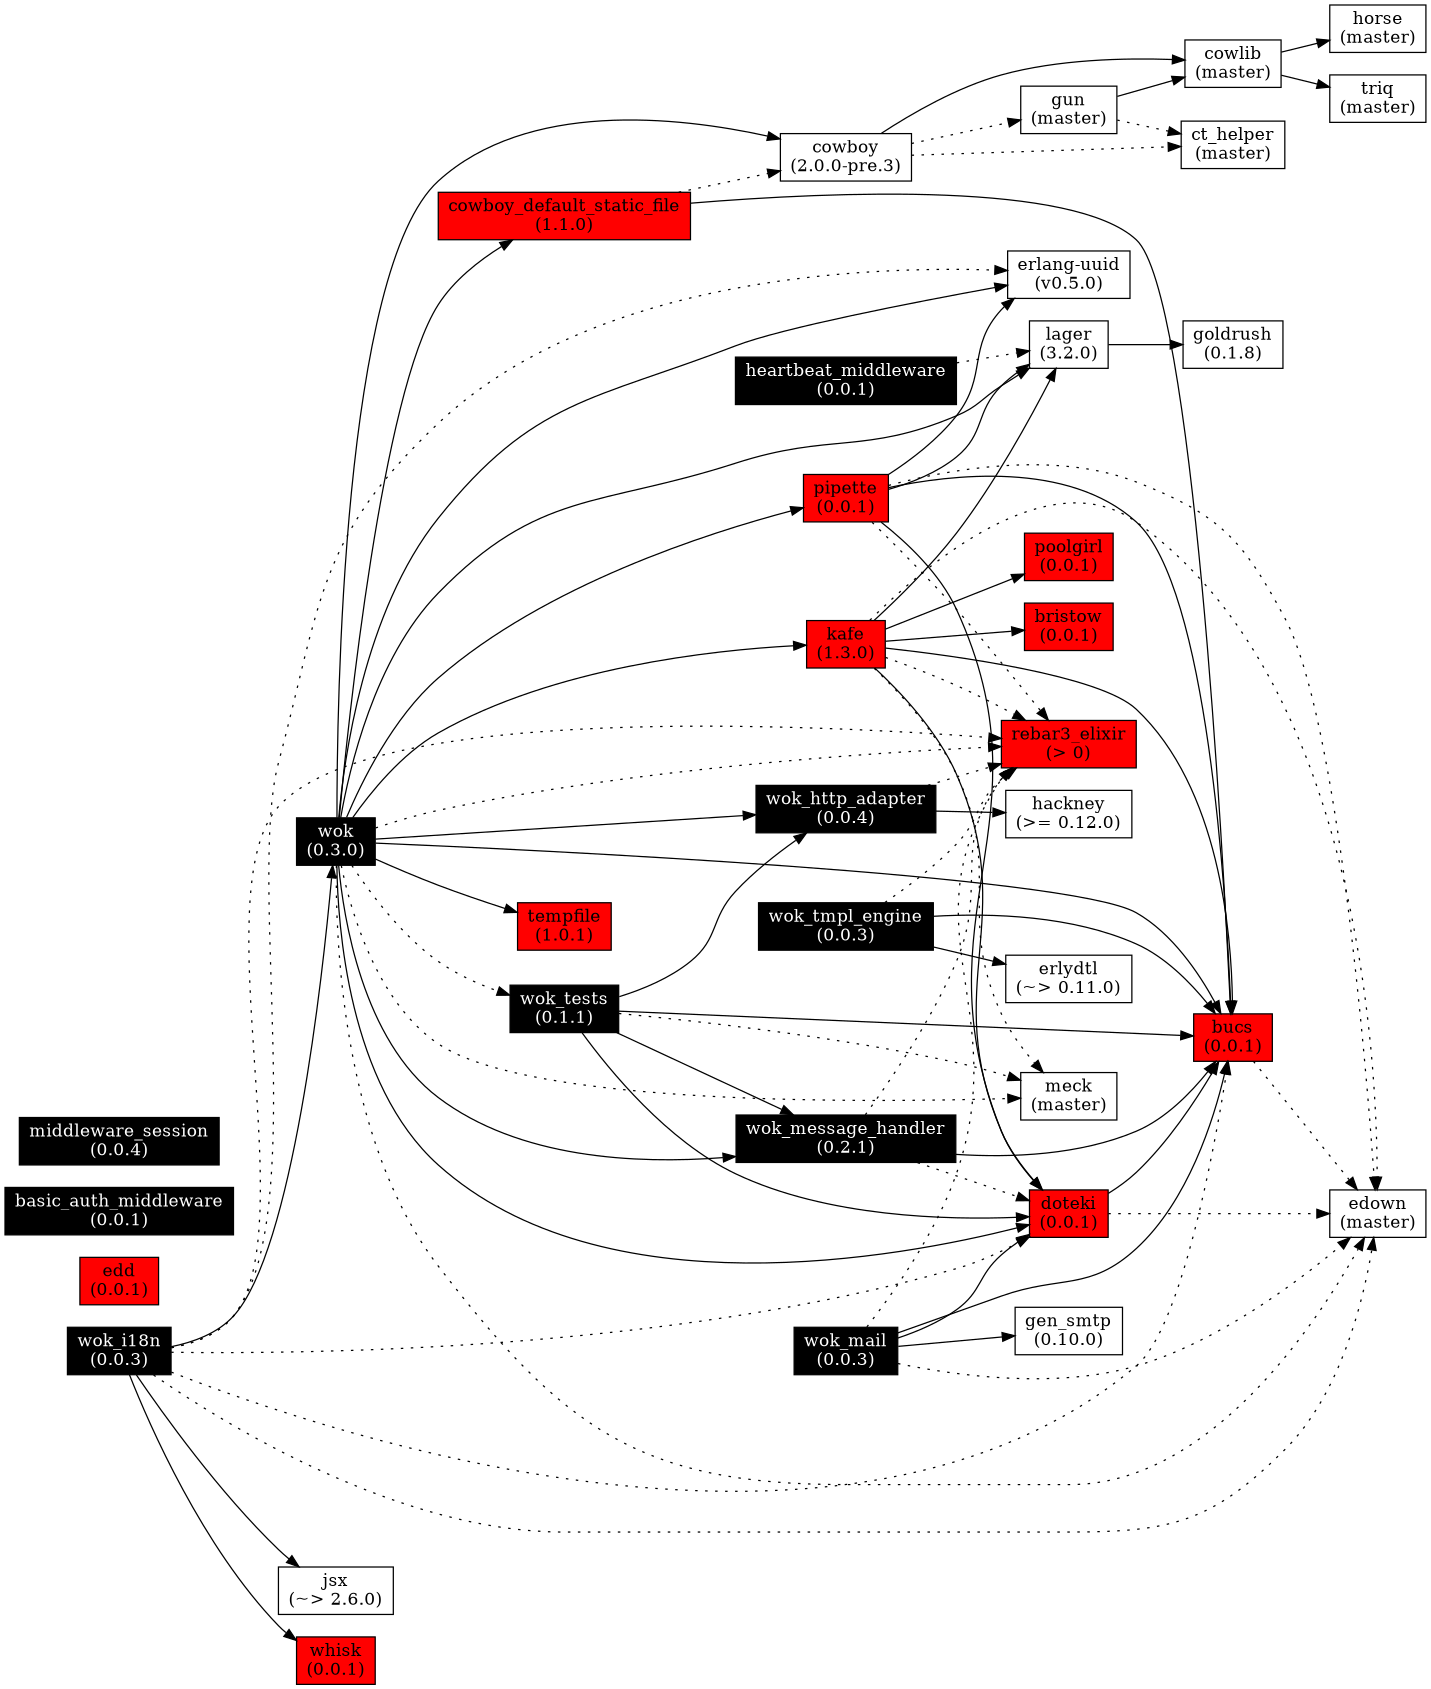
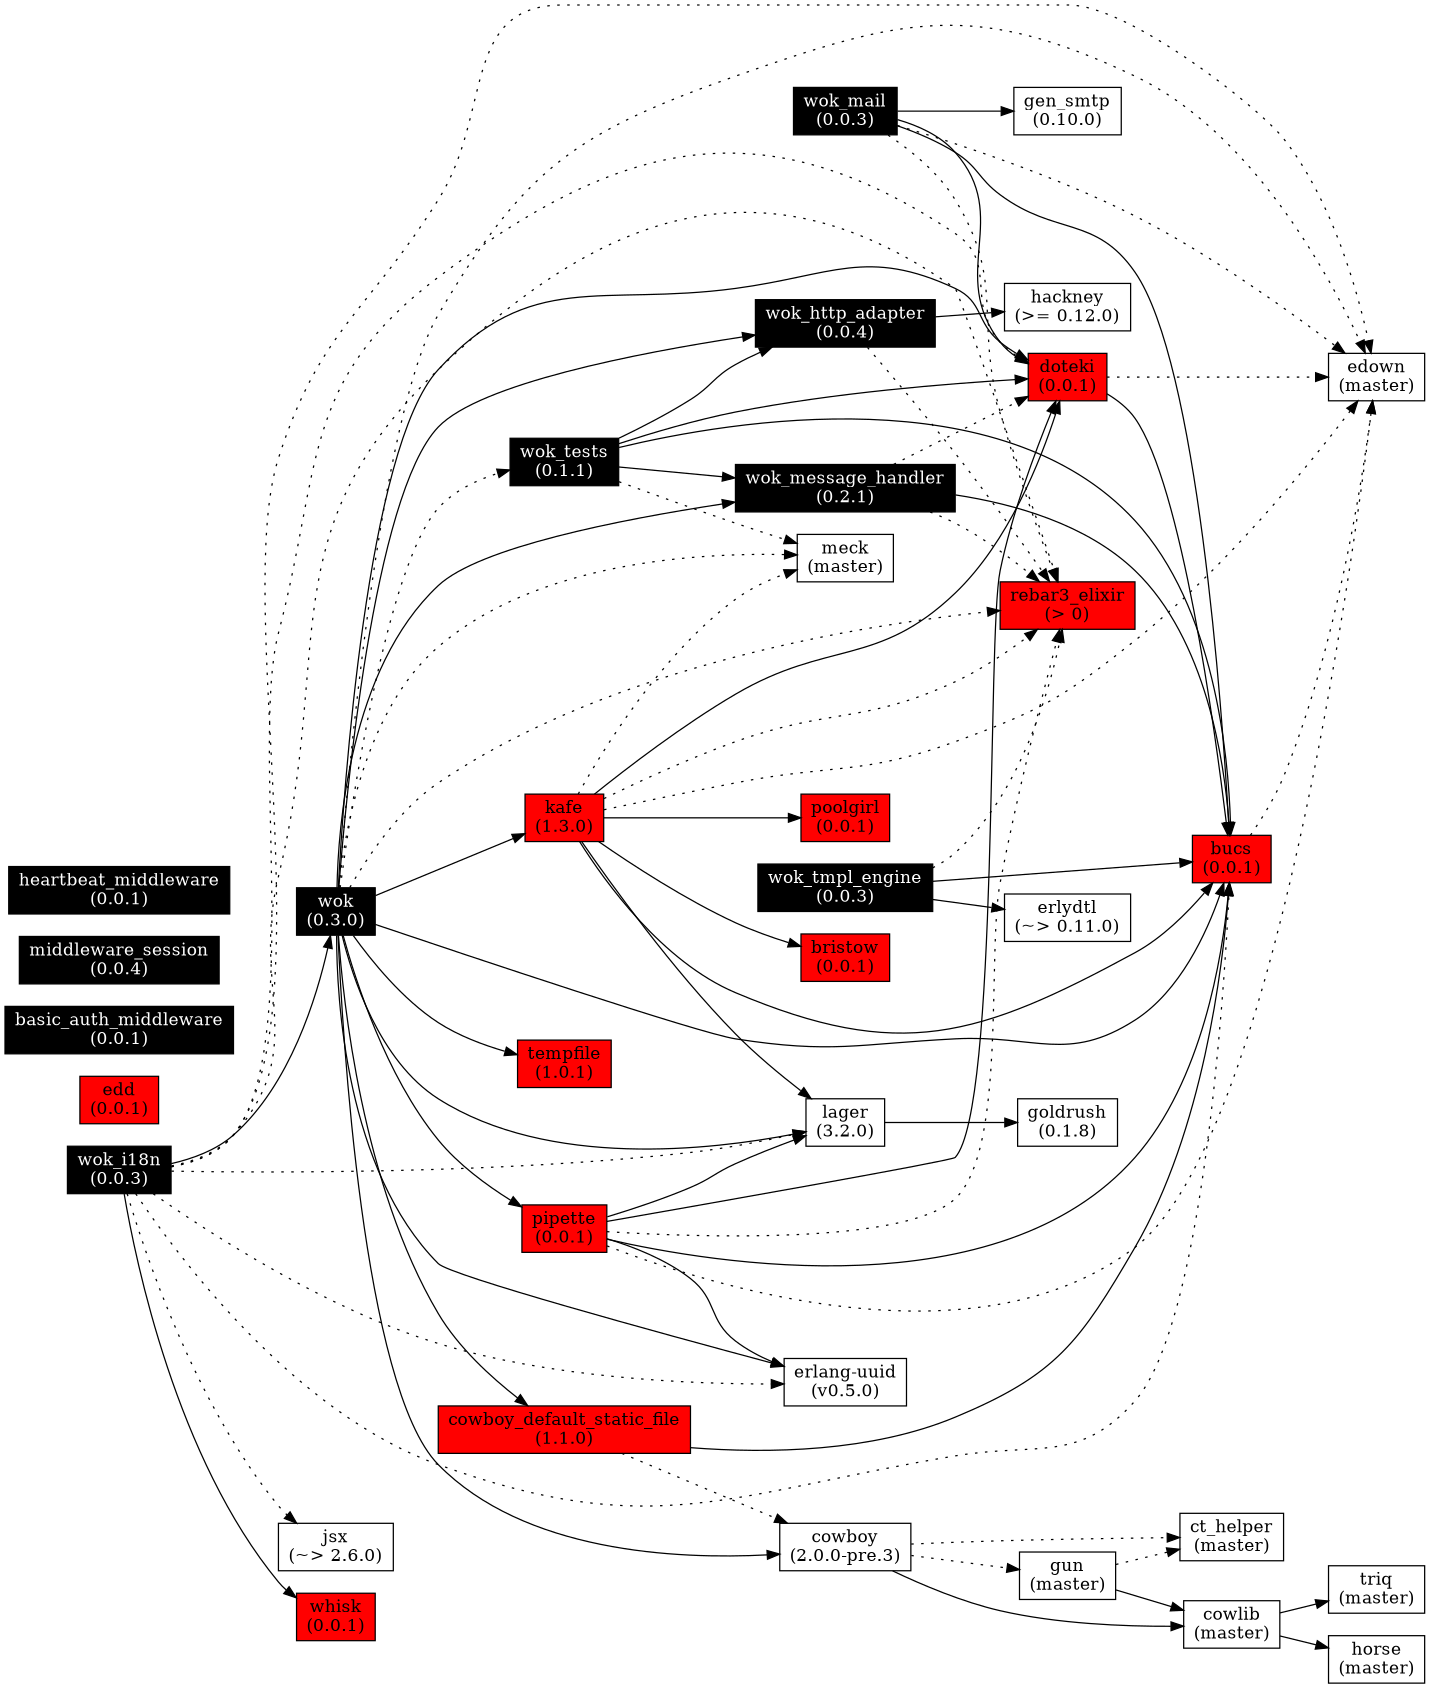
(987, 358) -> (484, 1168)
(208, 1471) -> (191, 1362)
